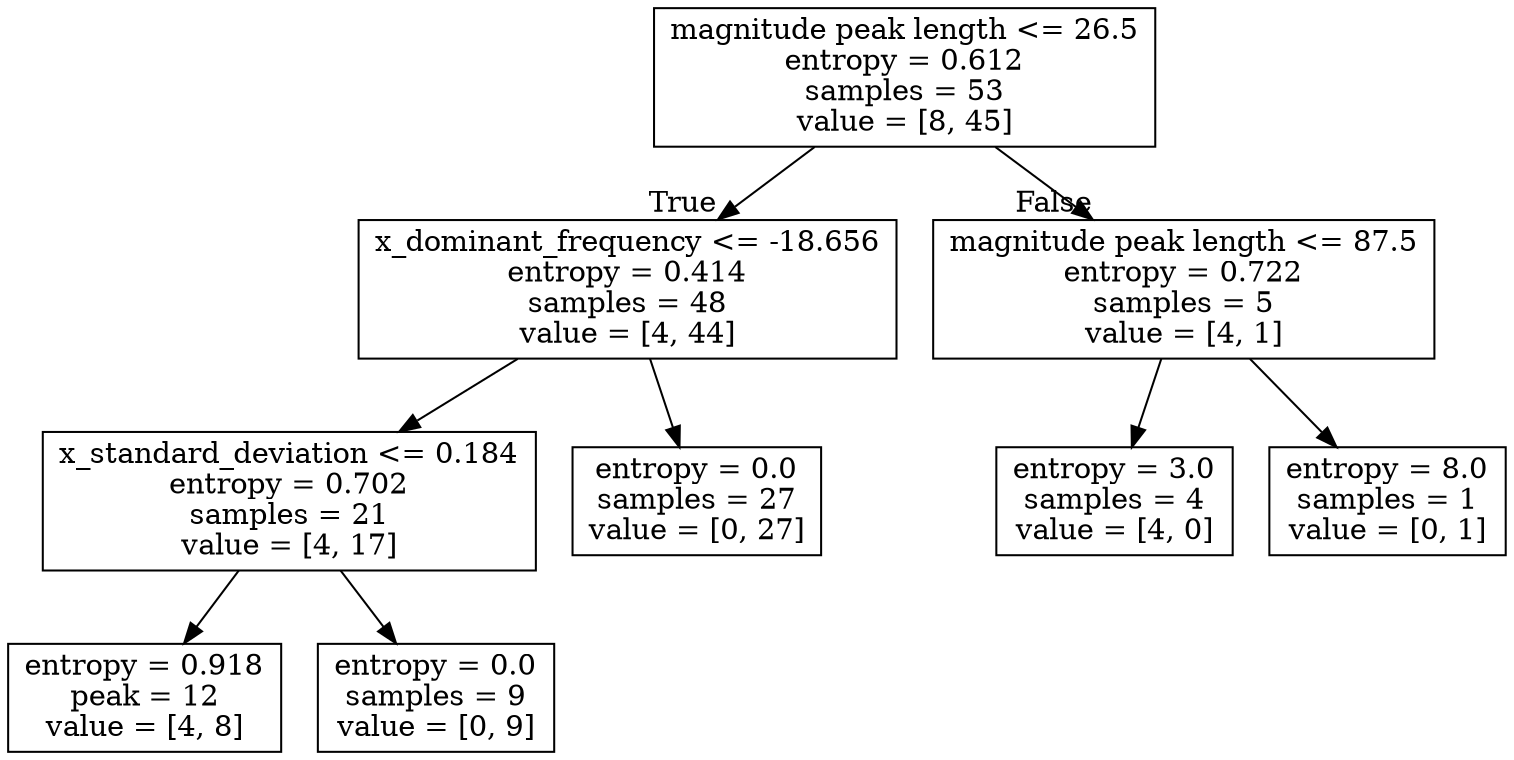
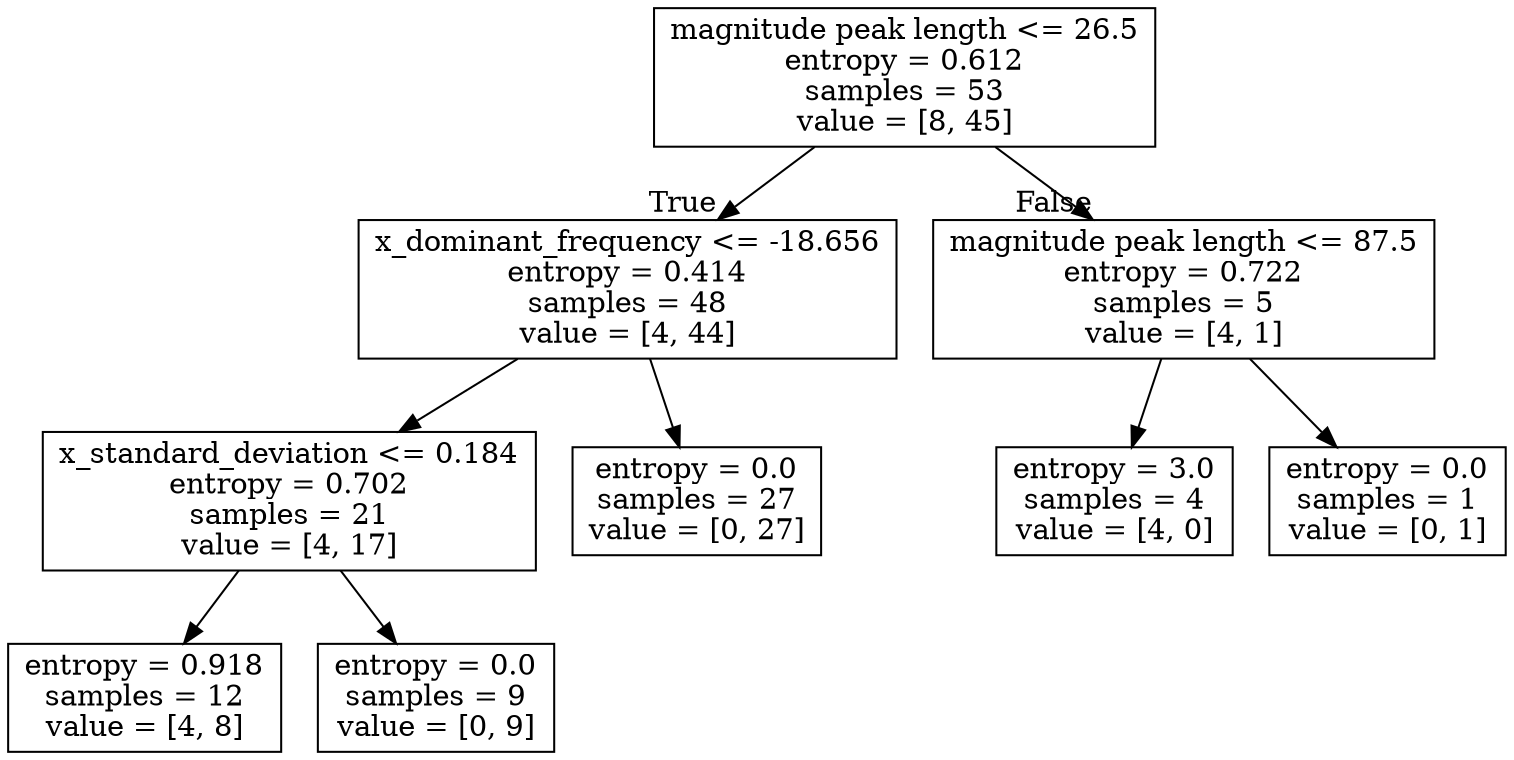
(1388, 501) -> (1388, 501)
(145, 698) -> (145, 698)
